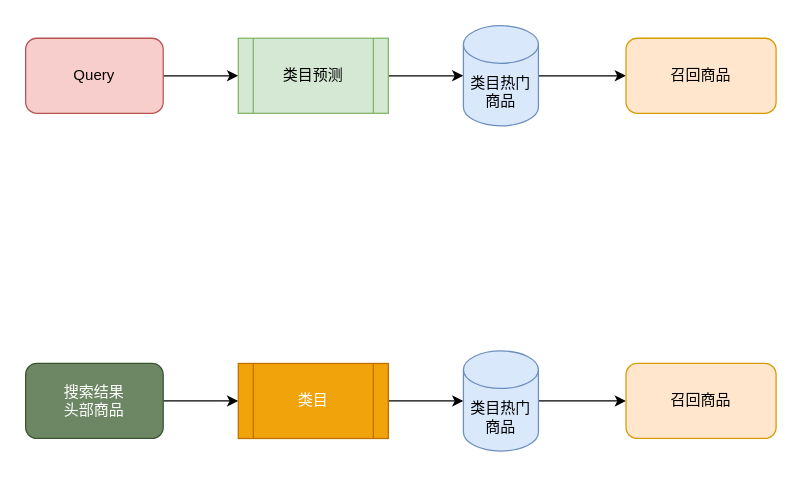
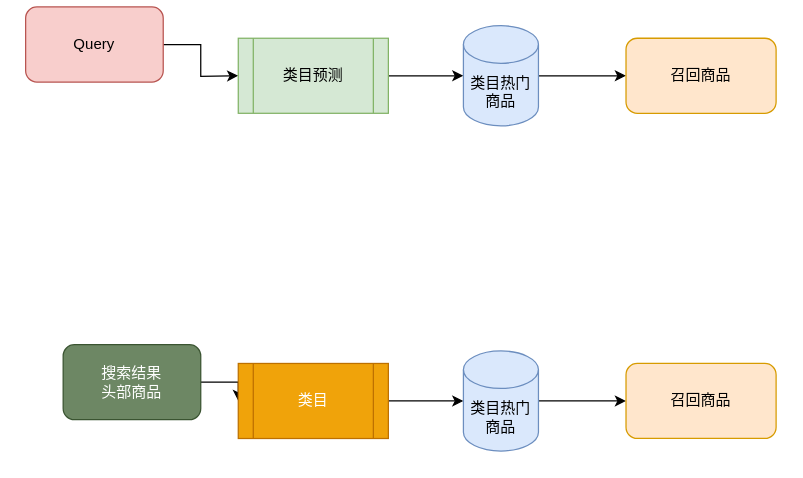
(94, 76) -> (94, 44)
(94, 401) -> (132, 382)
